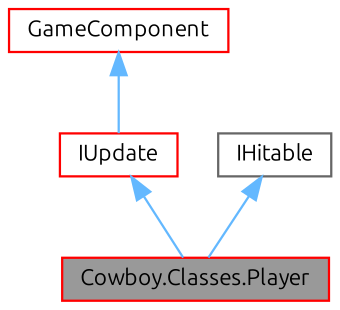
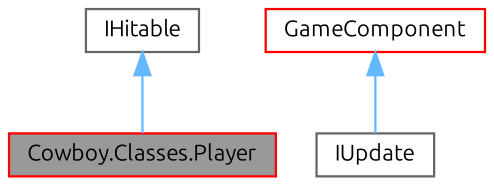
(119, 155) -> (375, 155)
(164, 227) -> none
